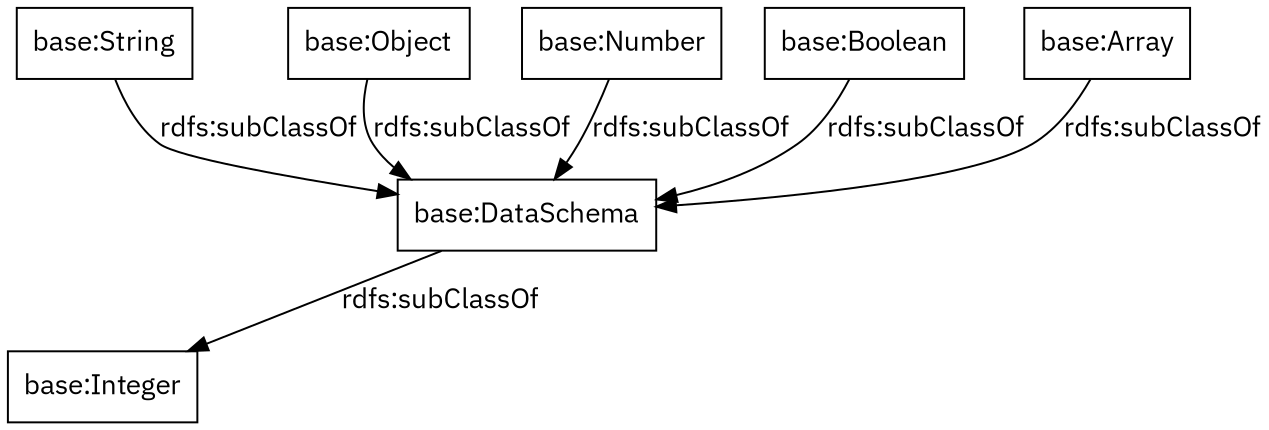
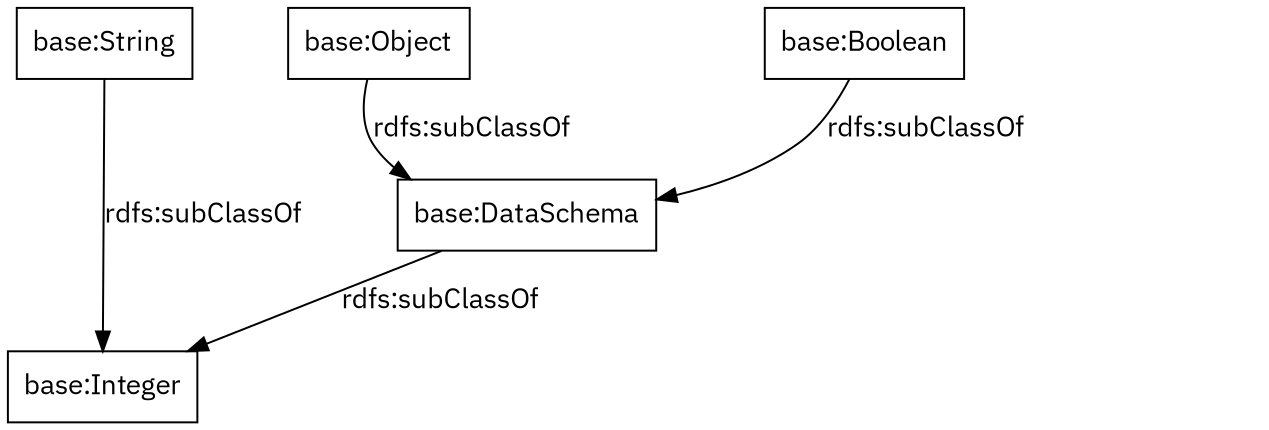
(622, 43) -> none
(1107, 43) -> none
(229, 164) -> (104, 205)
